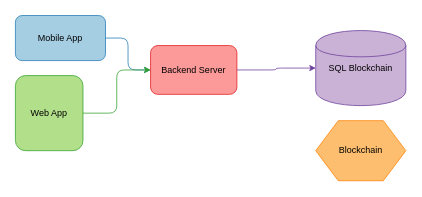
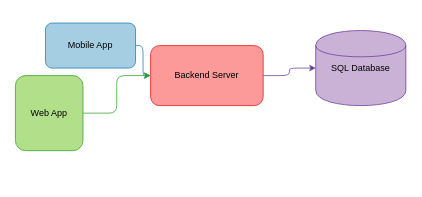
(60, 38) -> (90, 45)
(360, 68) -> (360, 68)
(194, 70) -> (207, 75)
(360, 150) -> none
